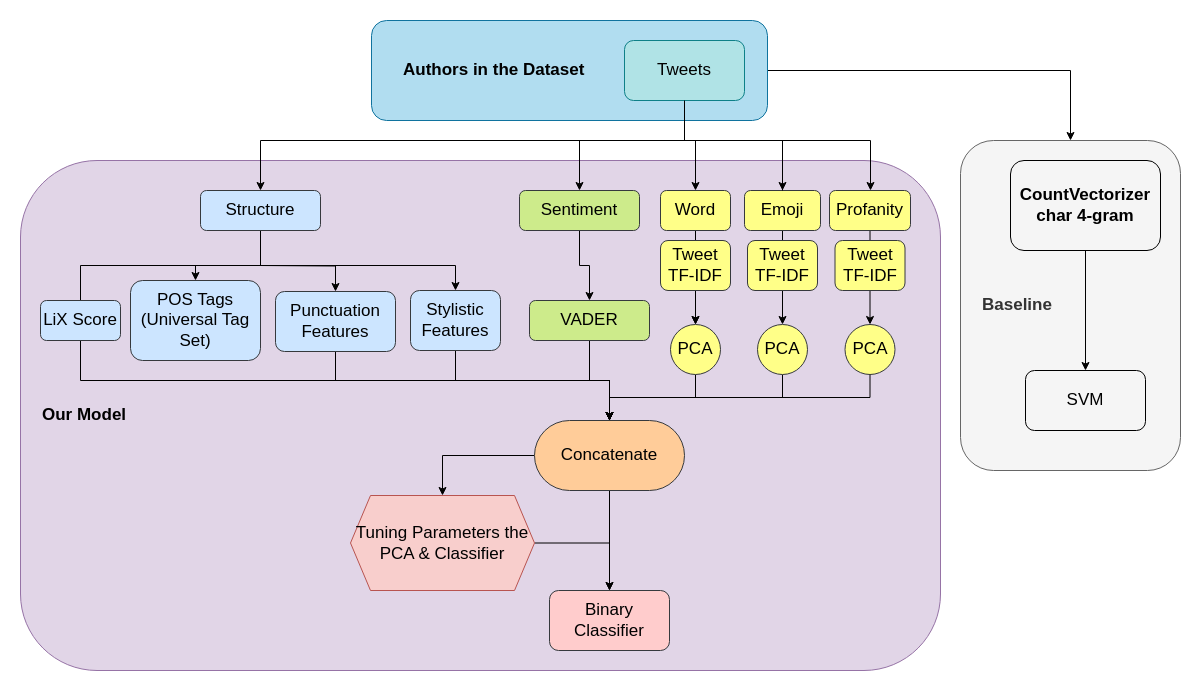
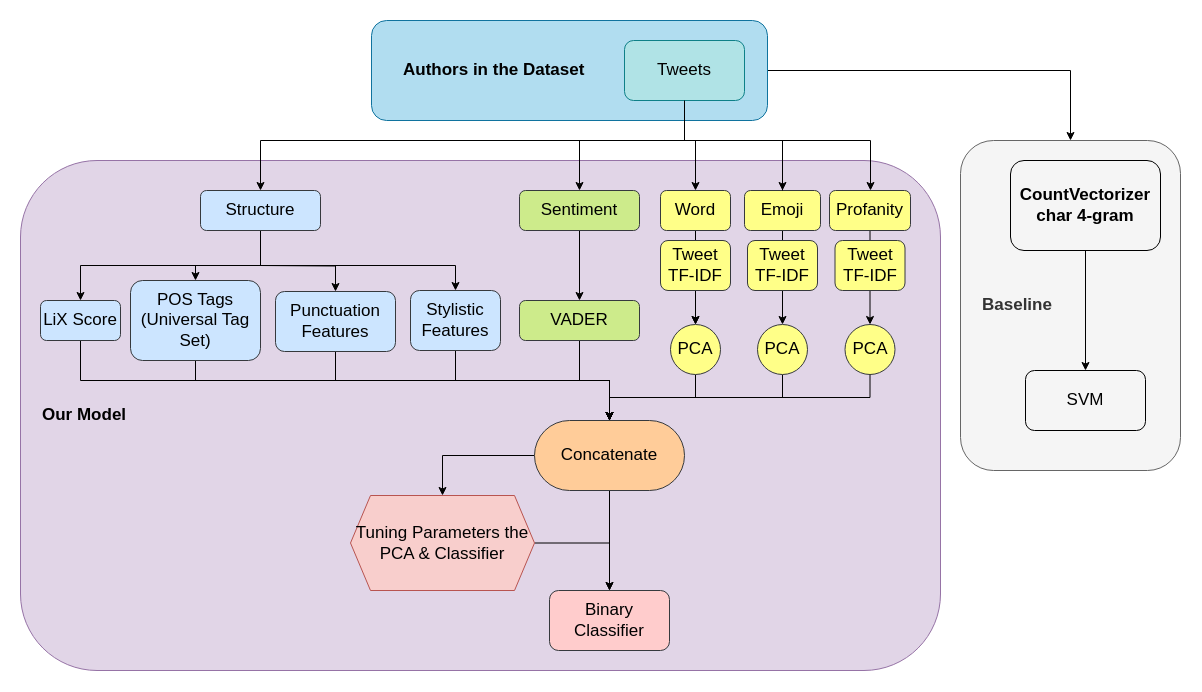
(81, 295) -> (81, 292)
(590, 321) -> (580, 321)
none -> (196, 370)
